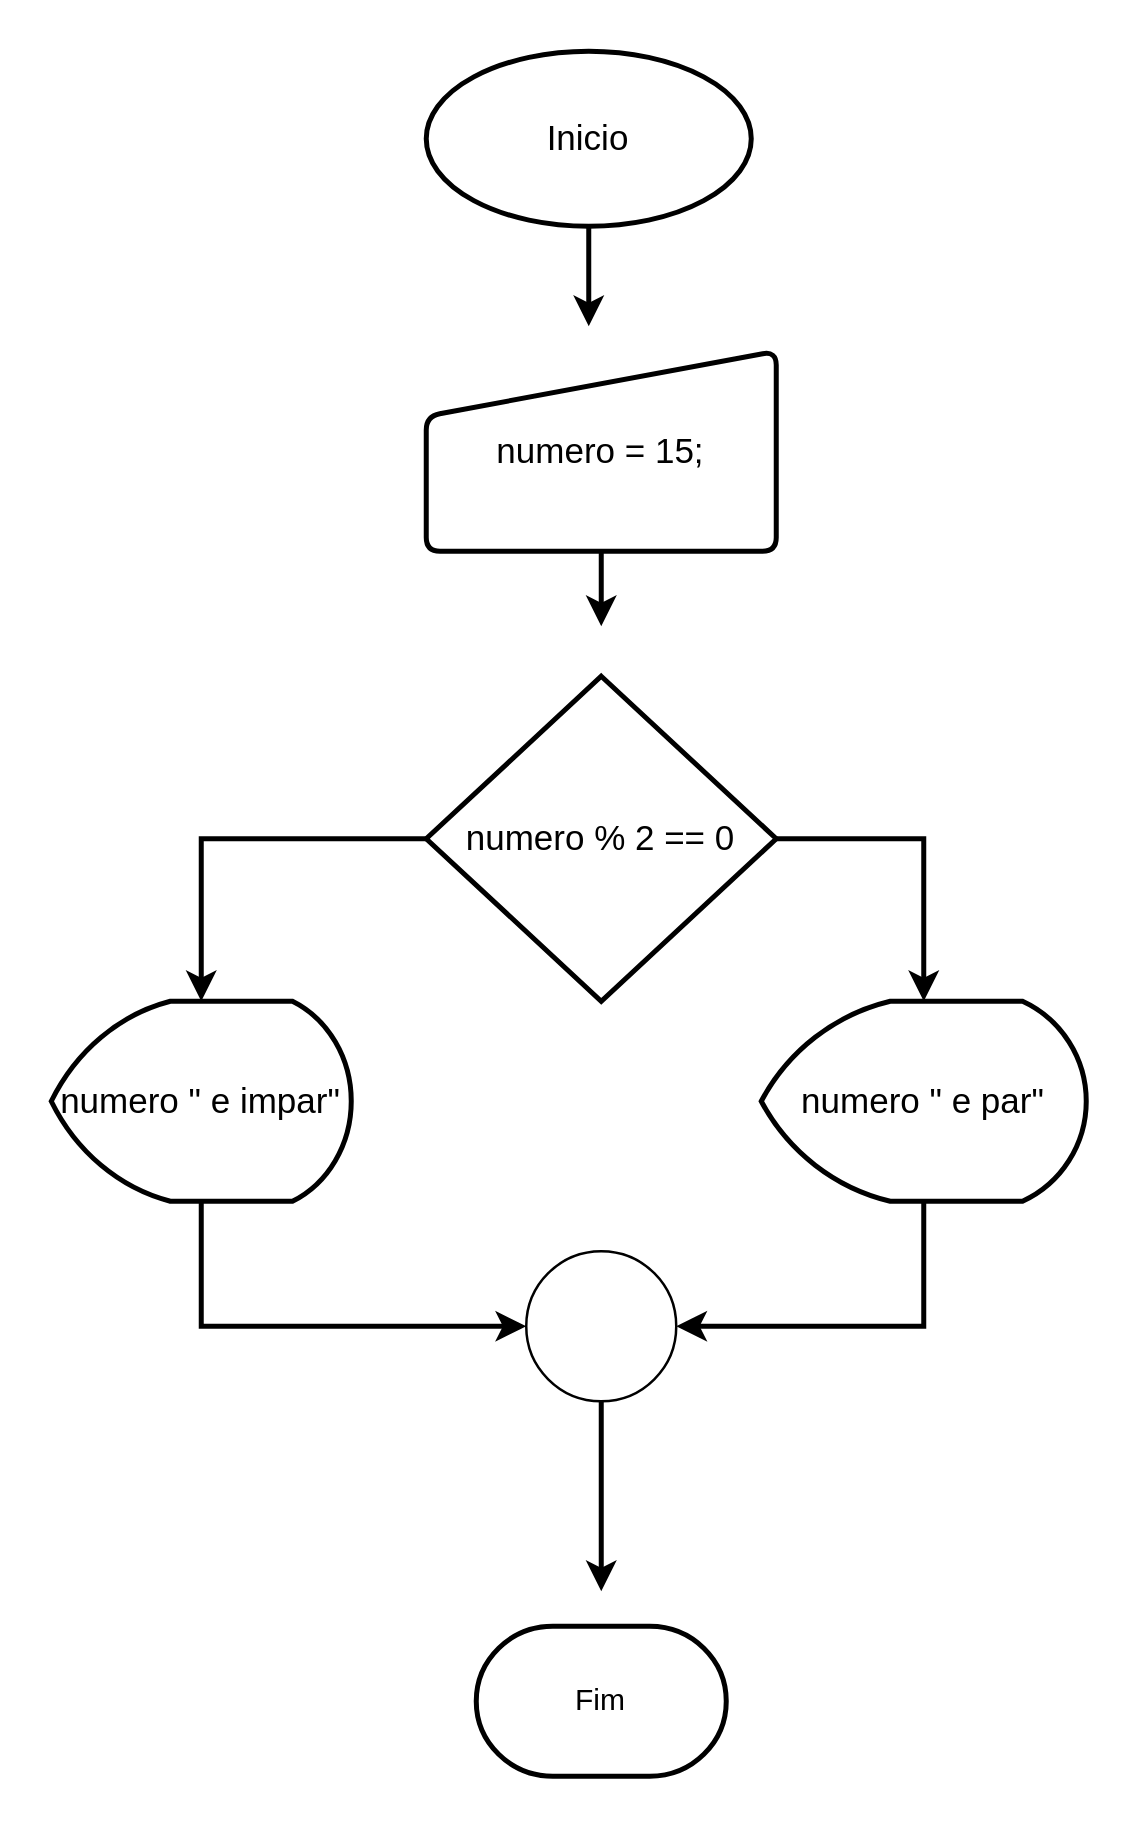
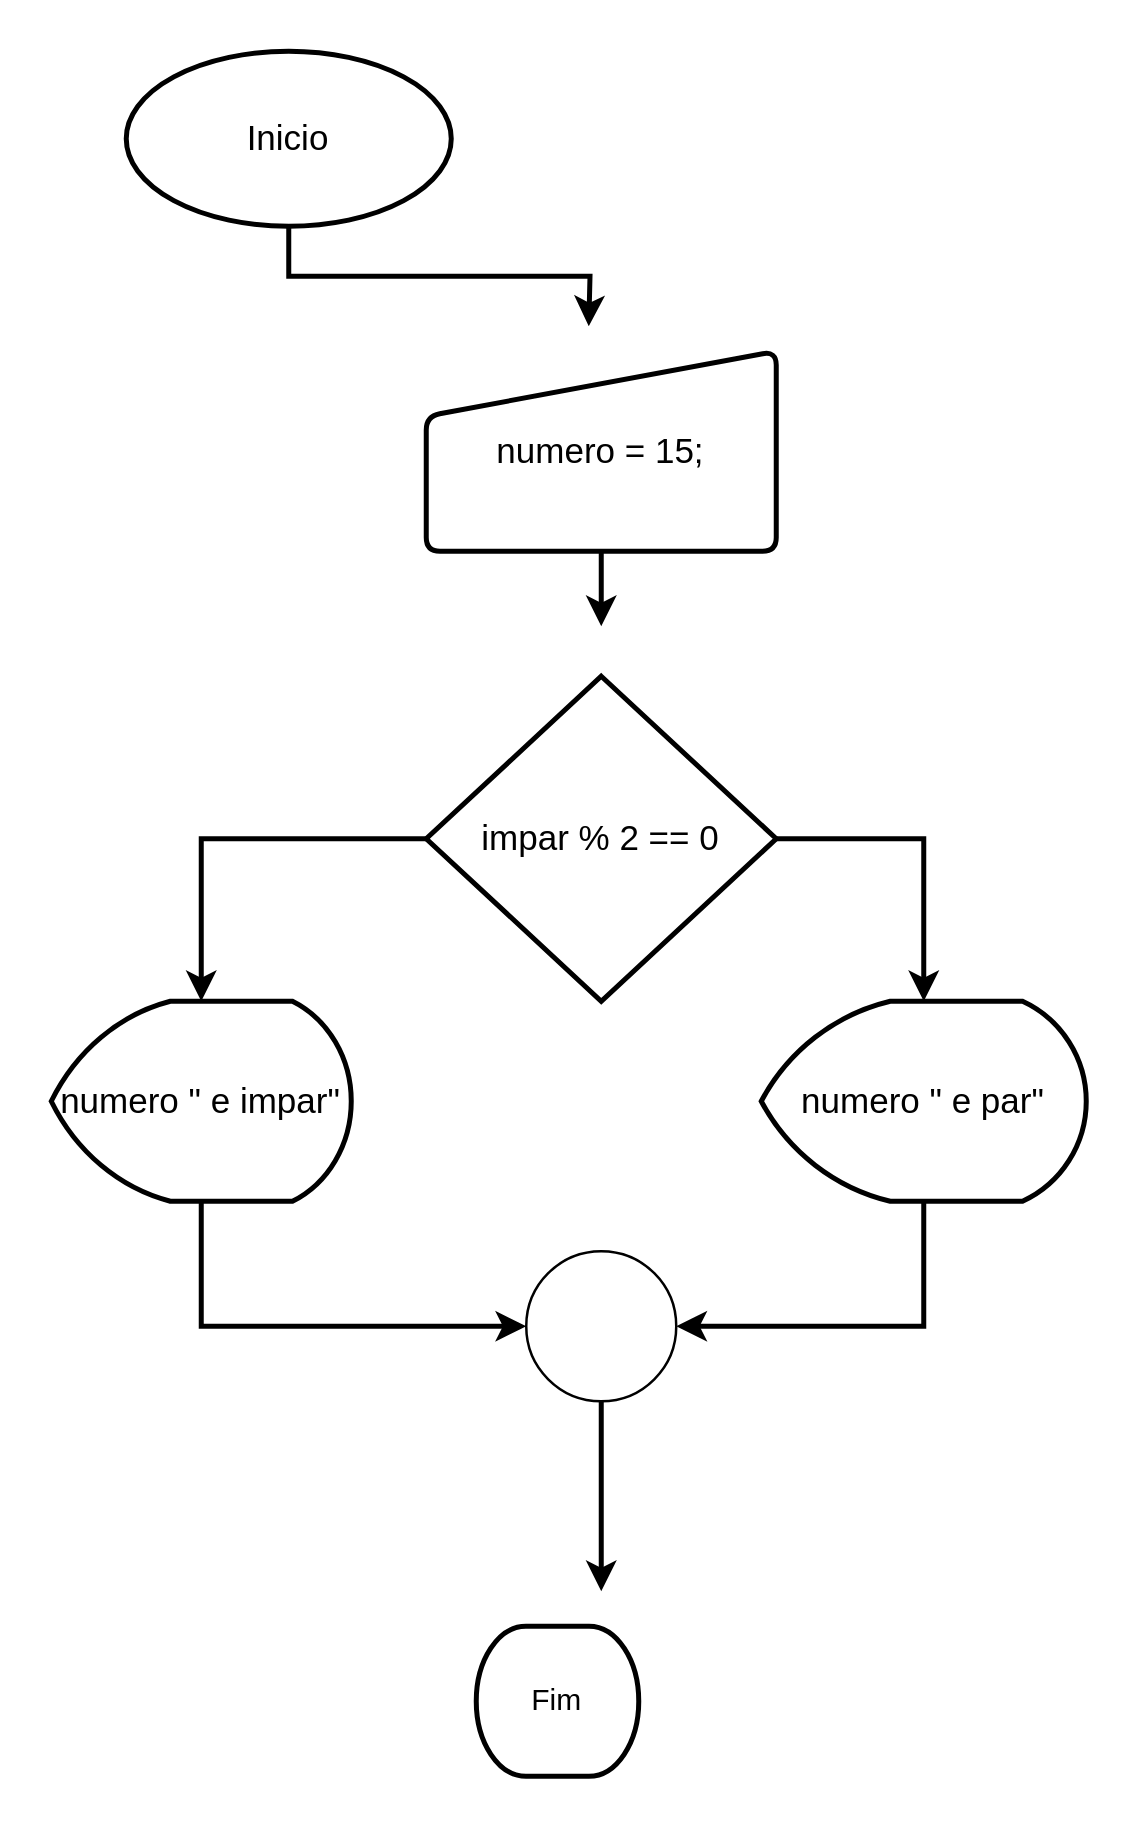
(589, 139) -> (289, 139)
(601, 839) -> (601, 839)
(601, 1701) -> (558, 1701)
